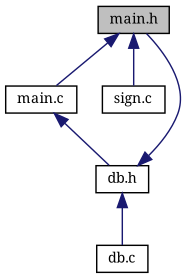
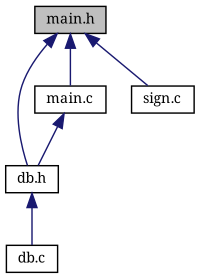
(180, 94) -> (19, 101)
